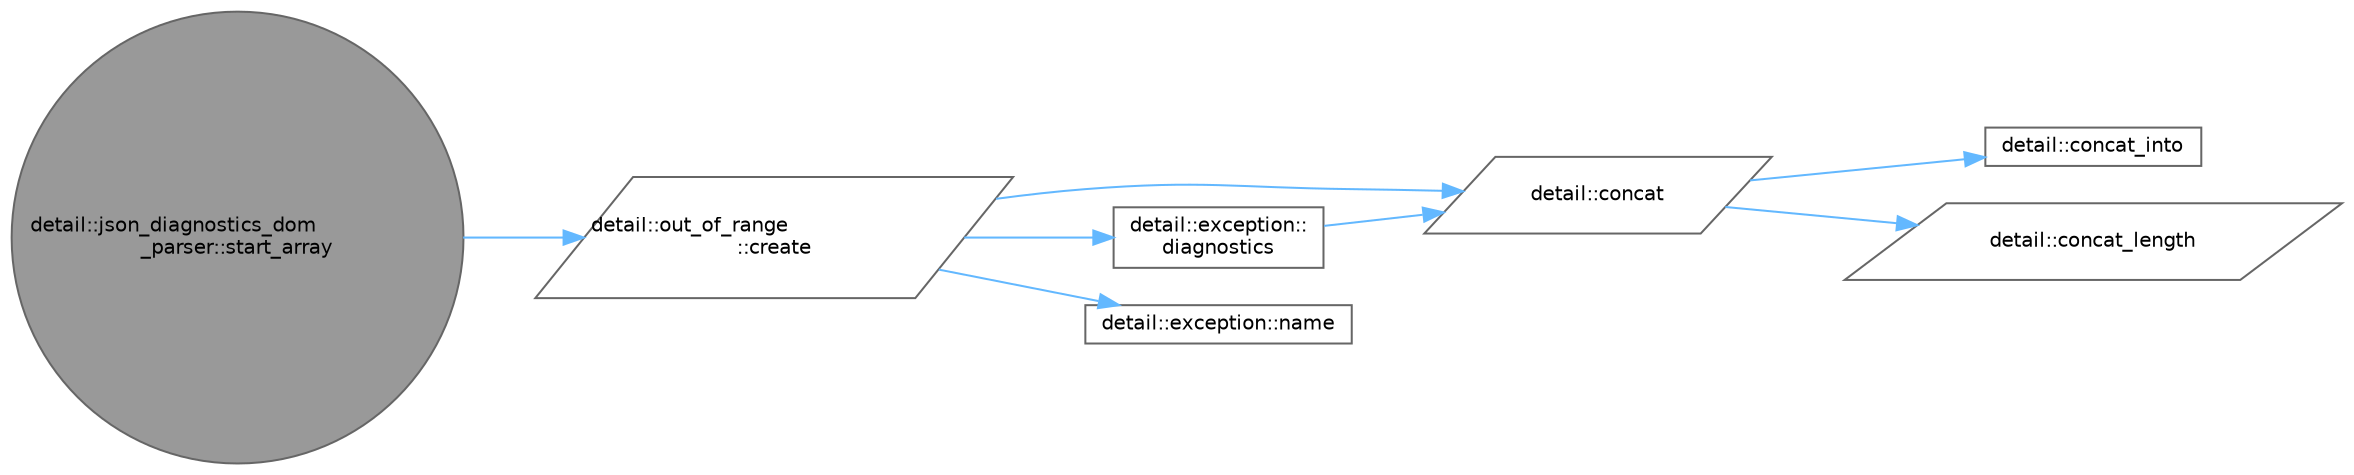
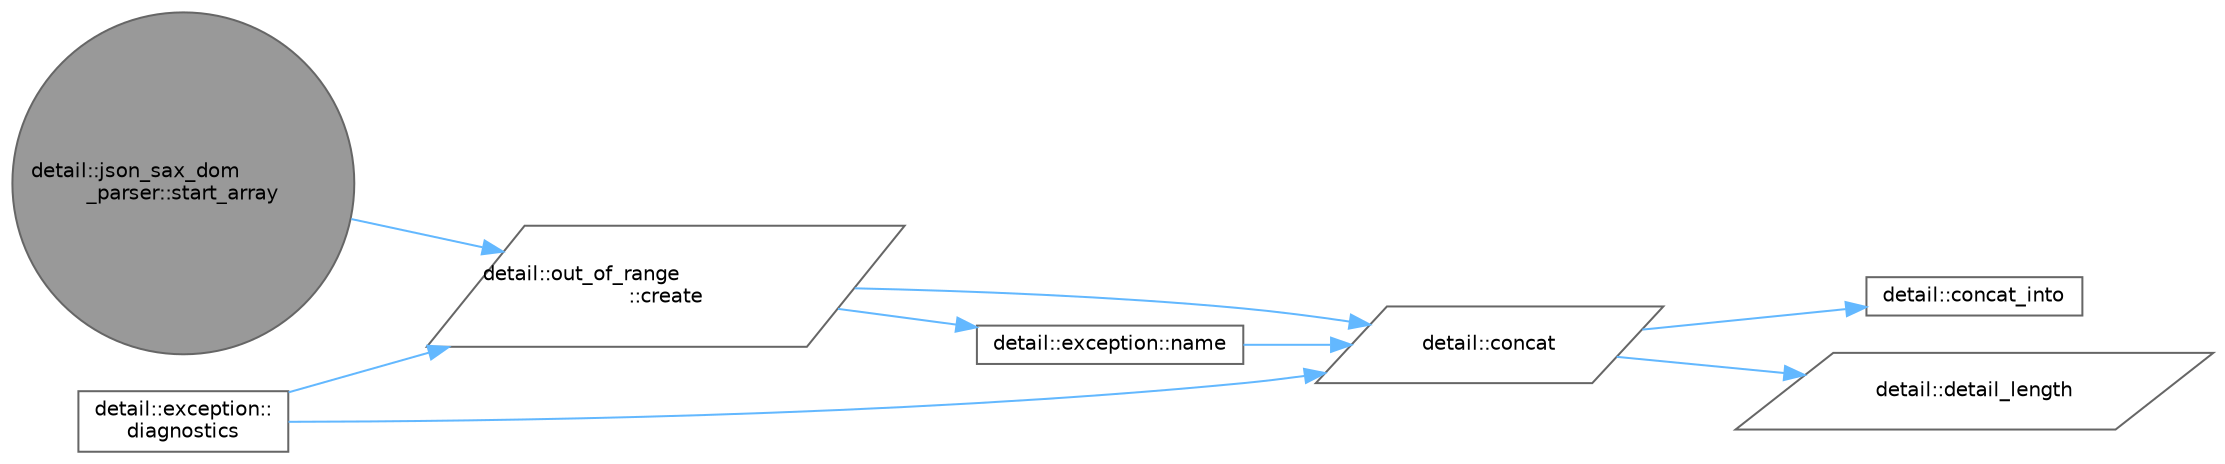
(238, 238) -> (183, 183)
(1029, 238) -> (359, 372)
(2093, 242) -> (1974, 391)
none -> (1287, 345)
